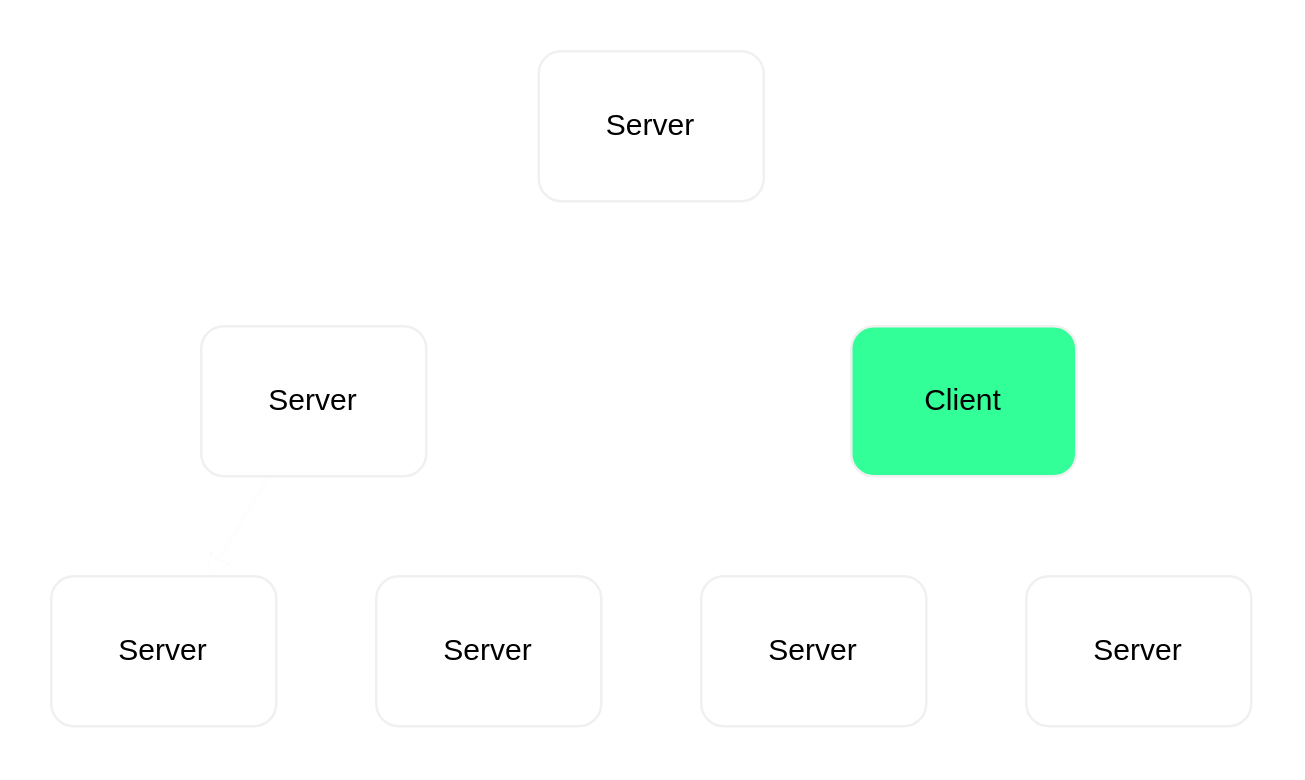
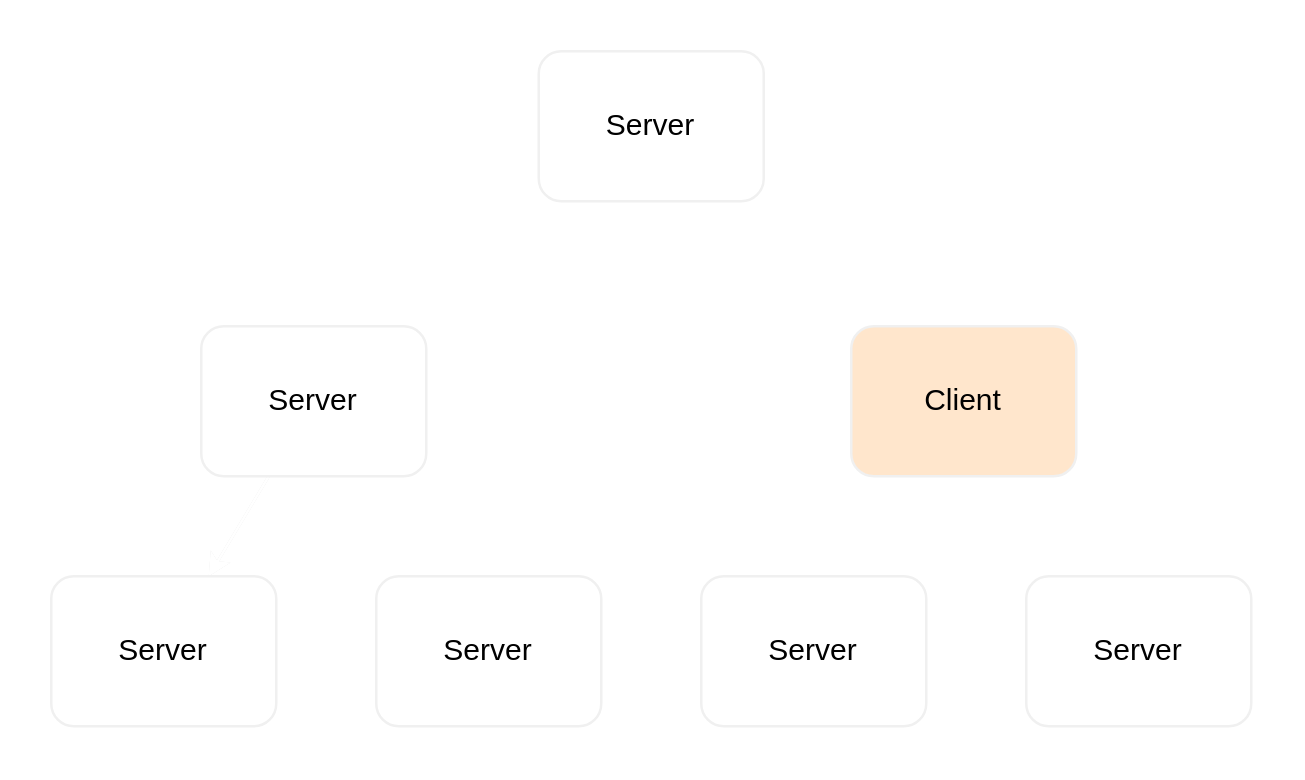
(964, 401) -> (964, 401)
